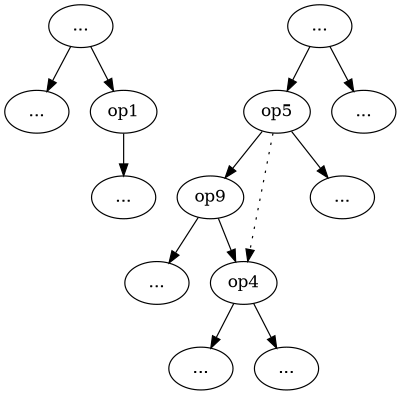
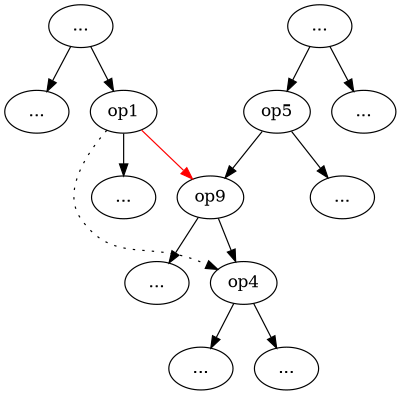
none -> (163, 150)
(262, 191) -> (94, 233)
